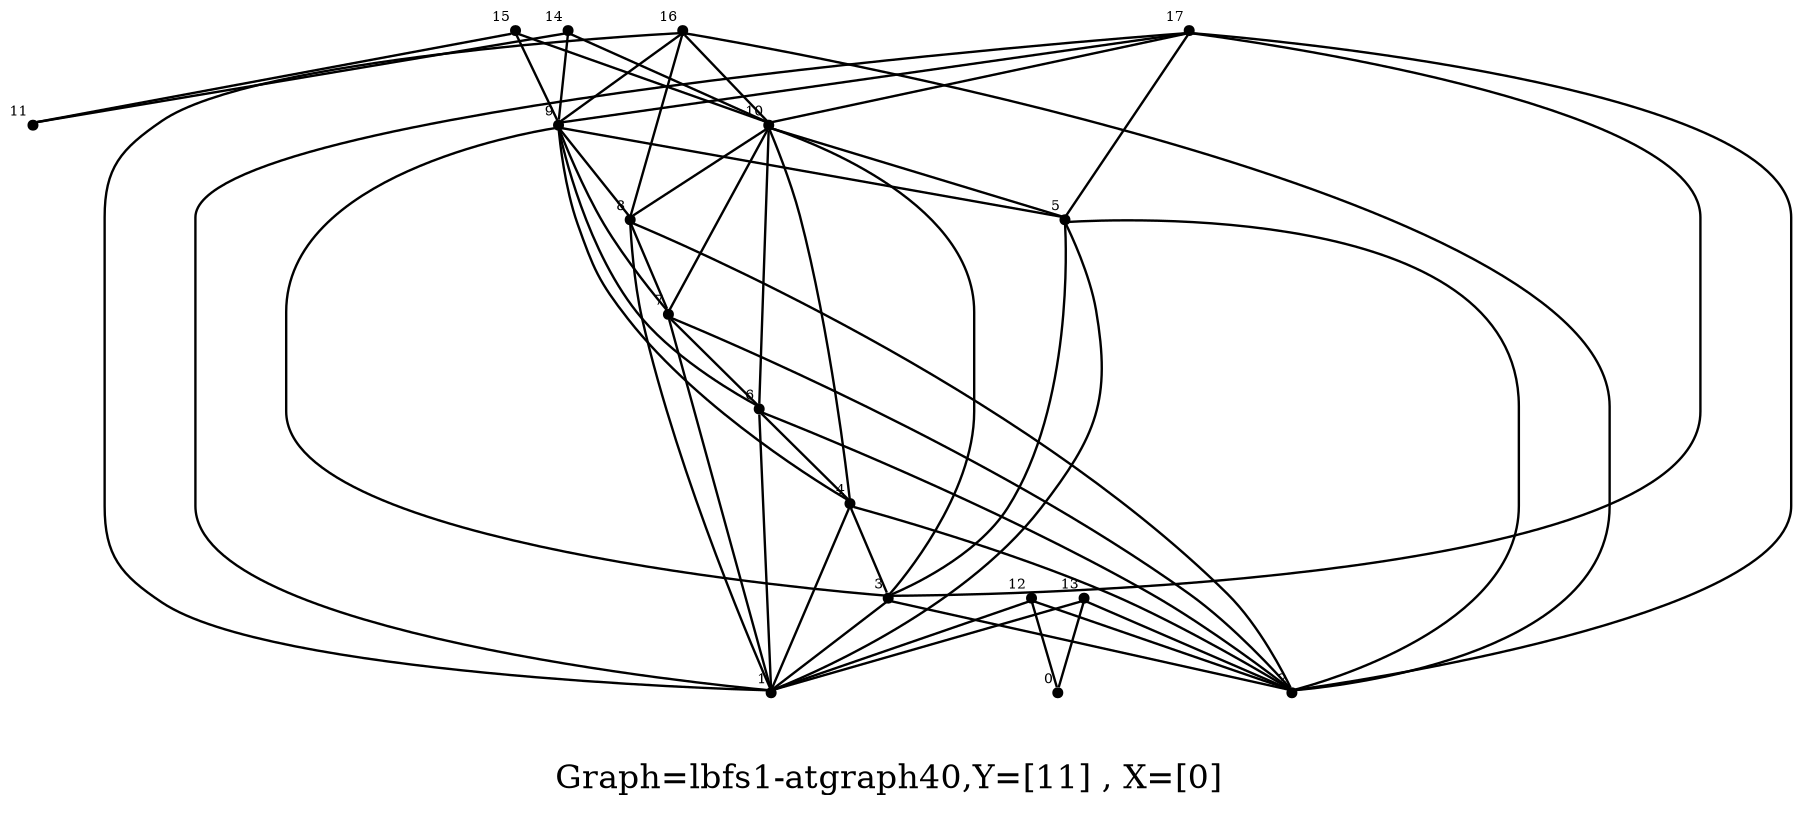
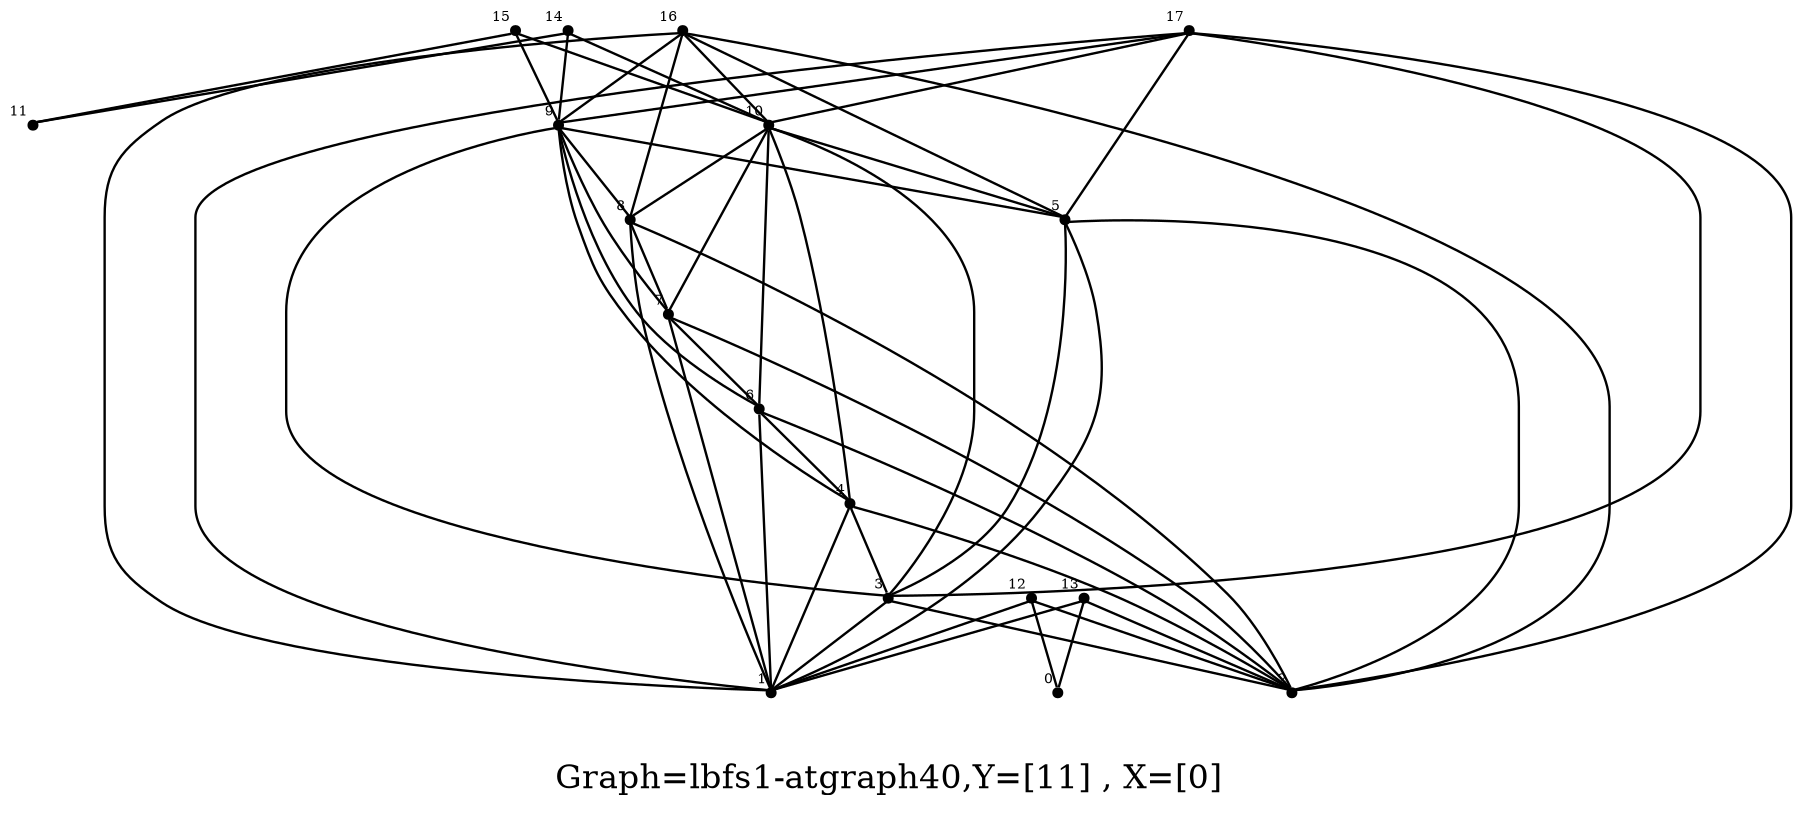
none -> (874, 125)
